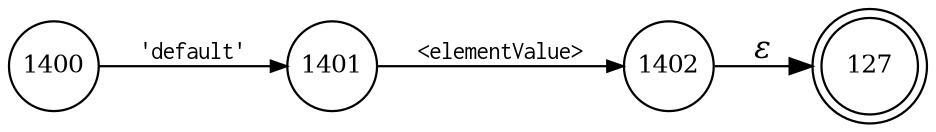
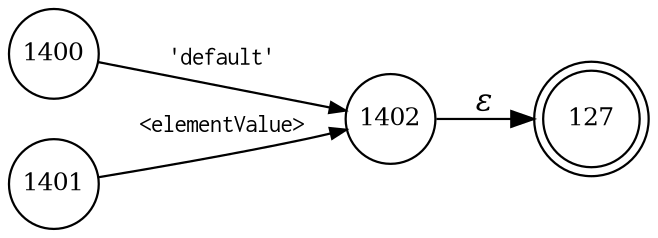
(185, 66) -> (214, 85)
